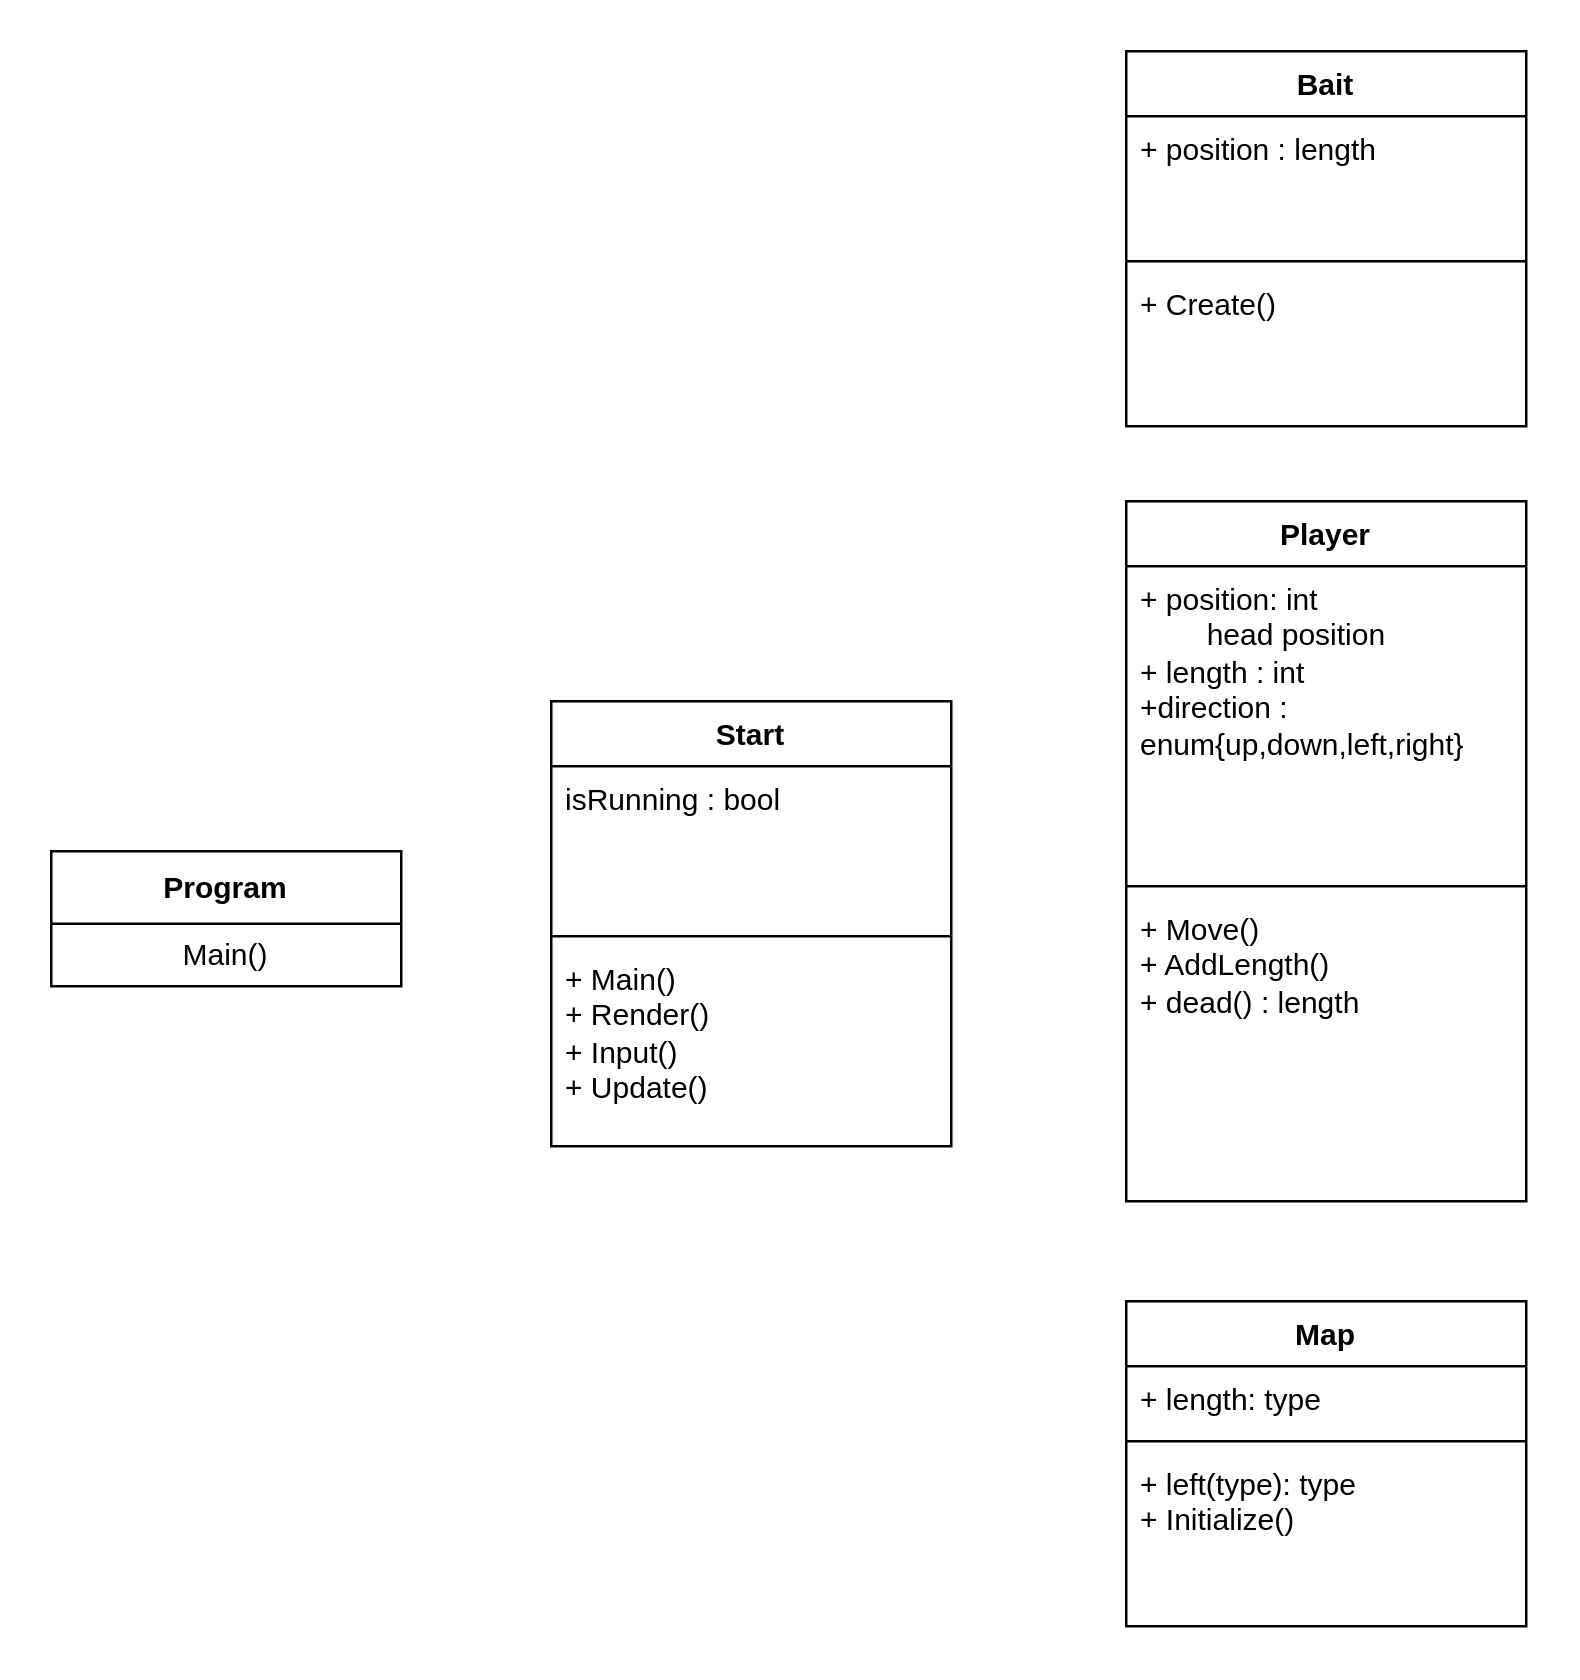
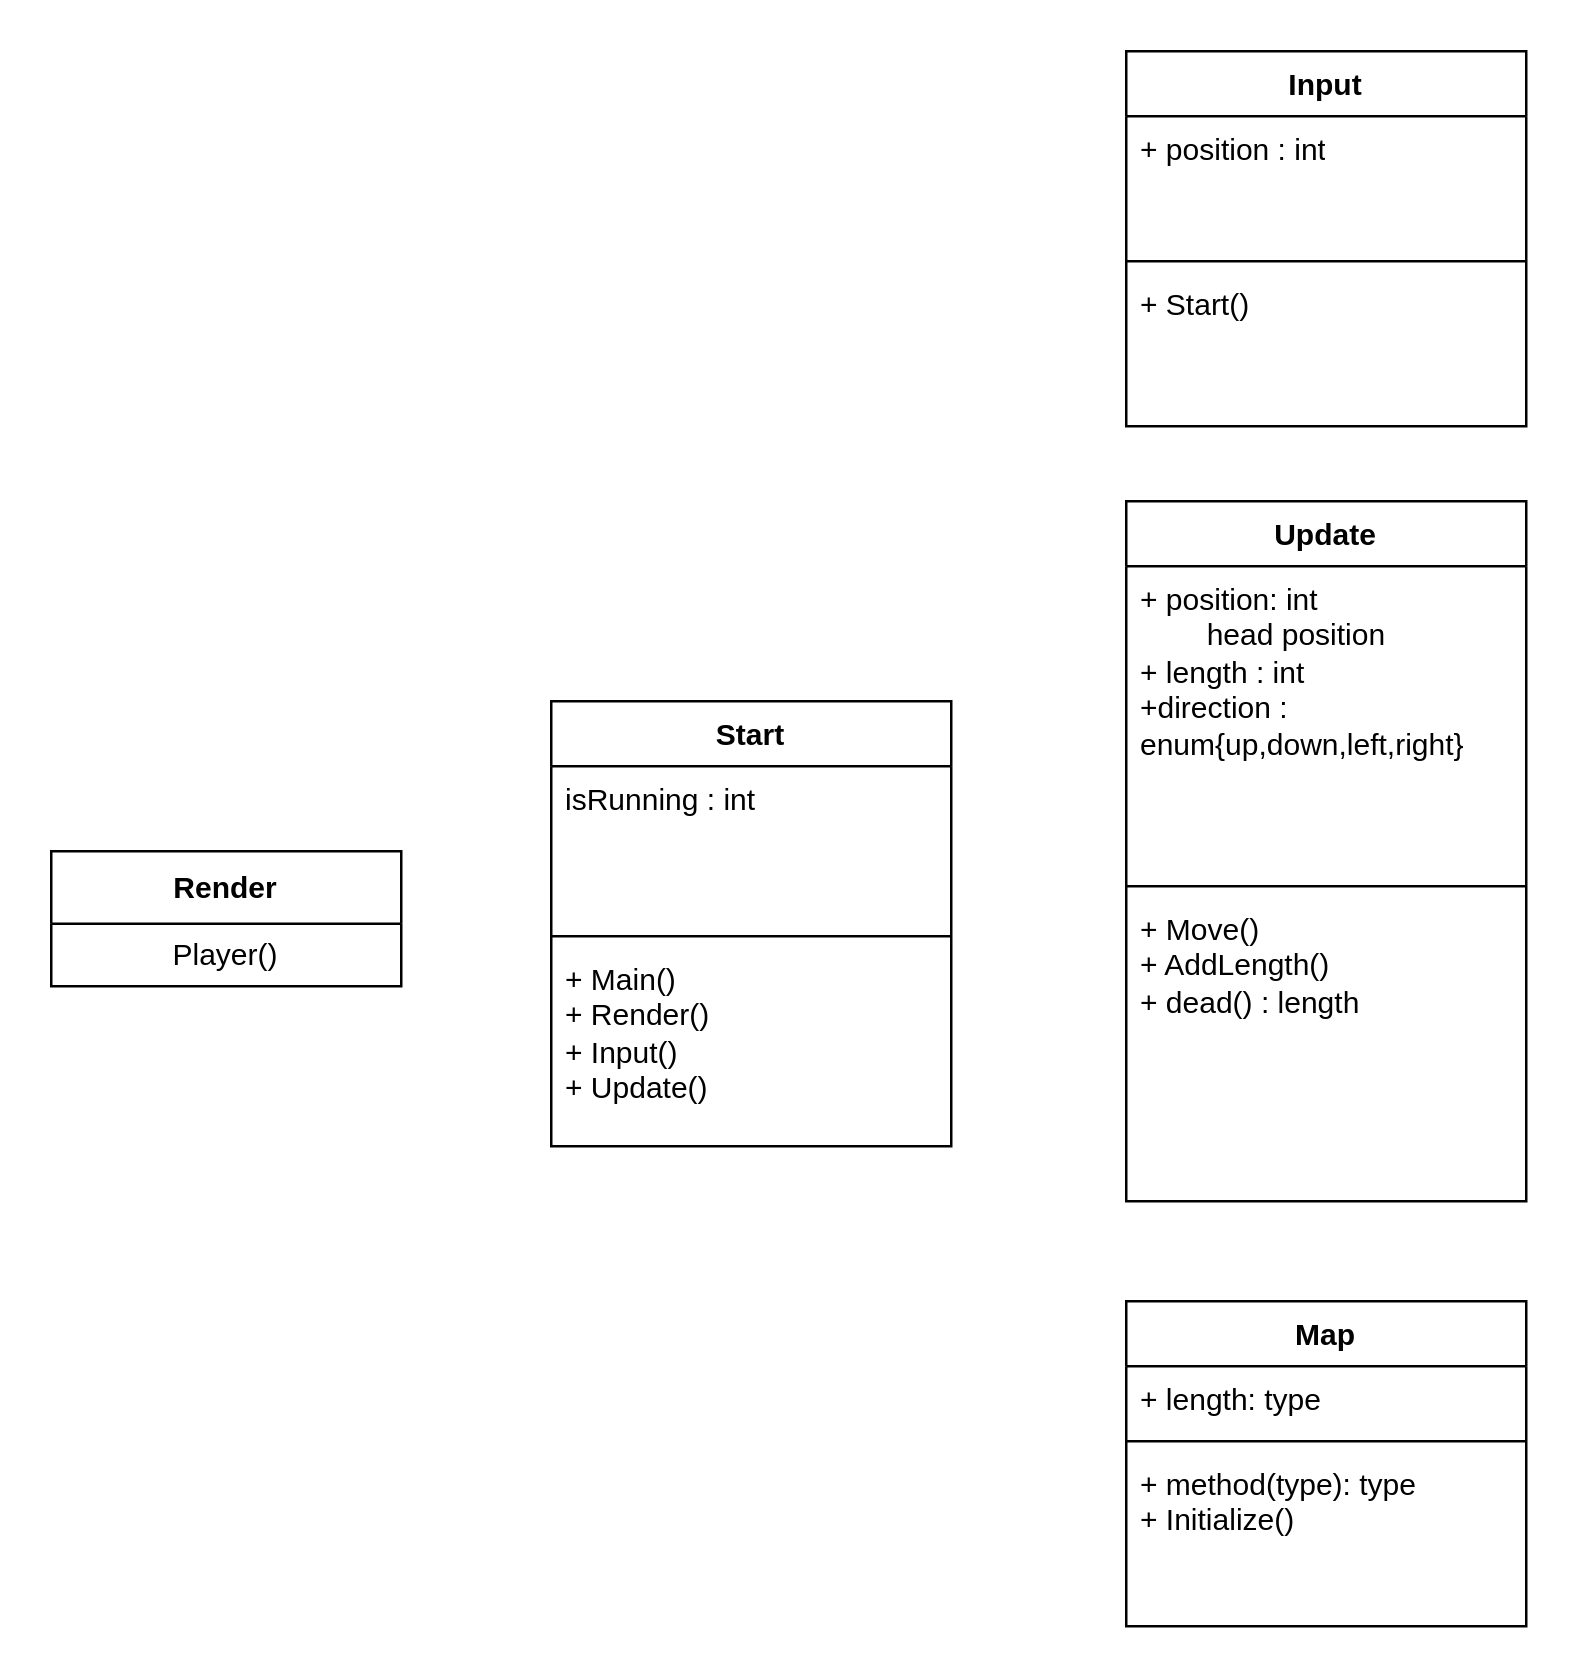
(1326, 87) -> (1326, 87)
(1274, 152) -> (1248, 152)
(1221, 307) -> (1213, 307)
(1326, 537) -> (1326, 537)
(677, 802) -> (669, 802)
(226, 889) -> (226, 889)
(226, 956) -> (226, 956)
(1277, 1505) -> (1298, 1505)
